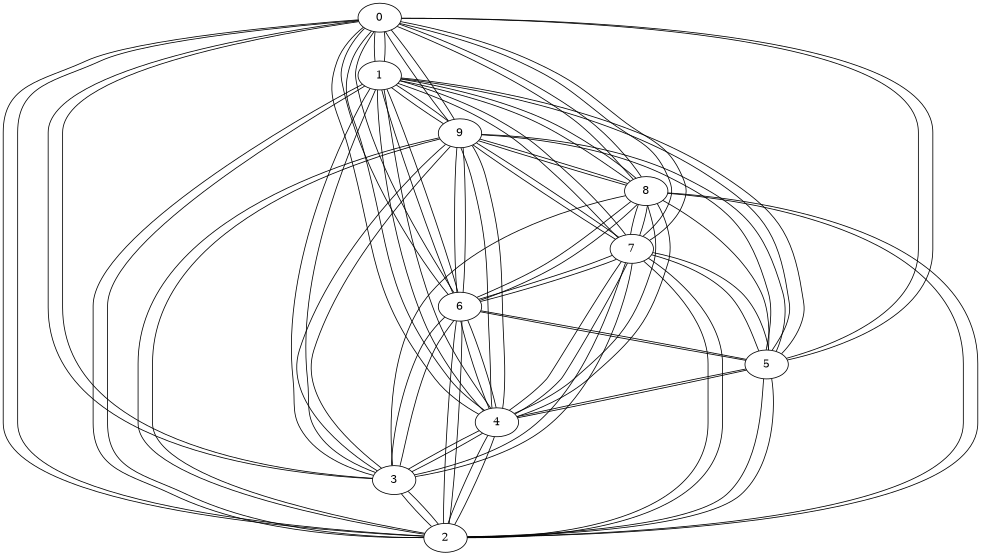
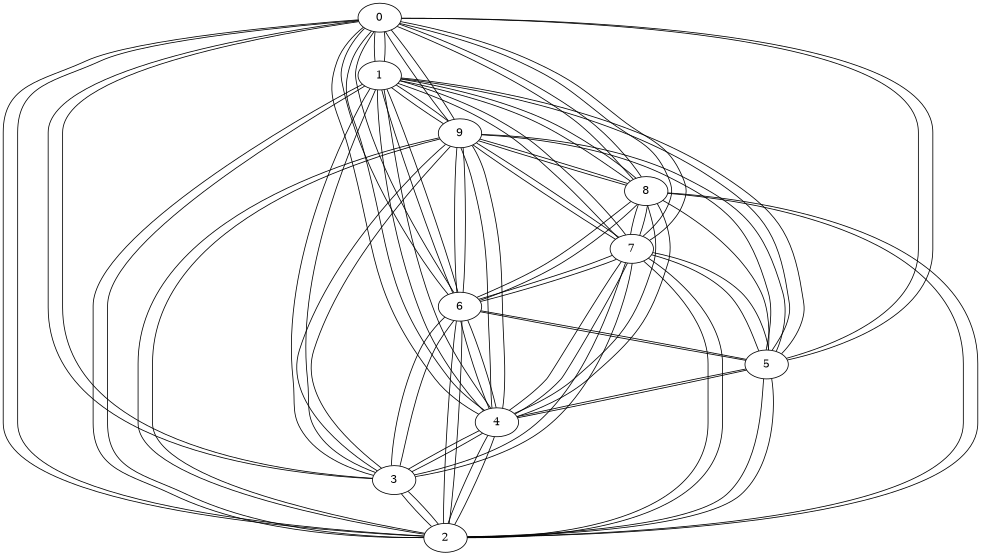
(425, 301) -> none
